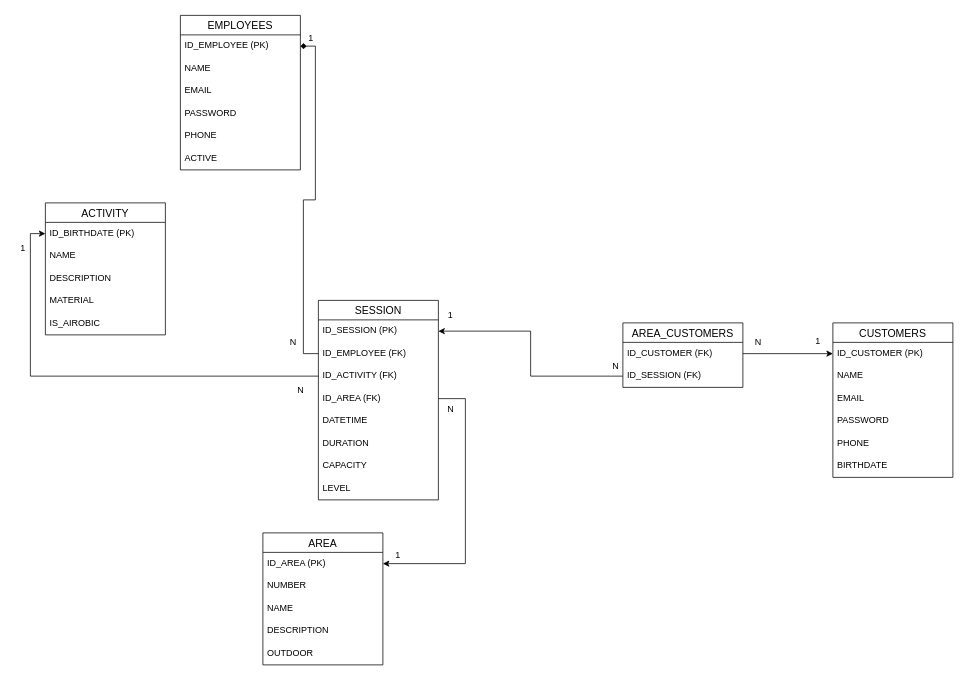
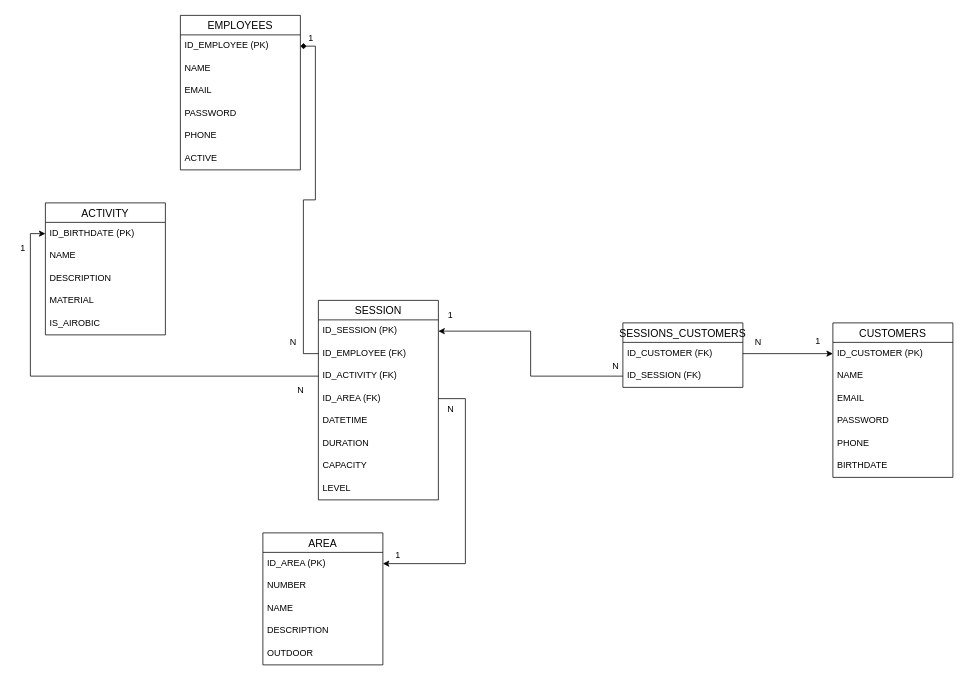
(683, 333) -> (683, 333)
